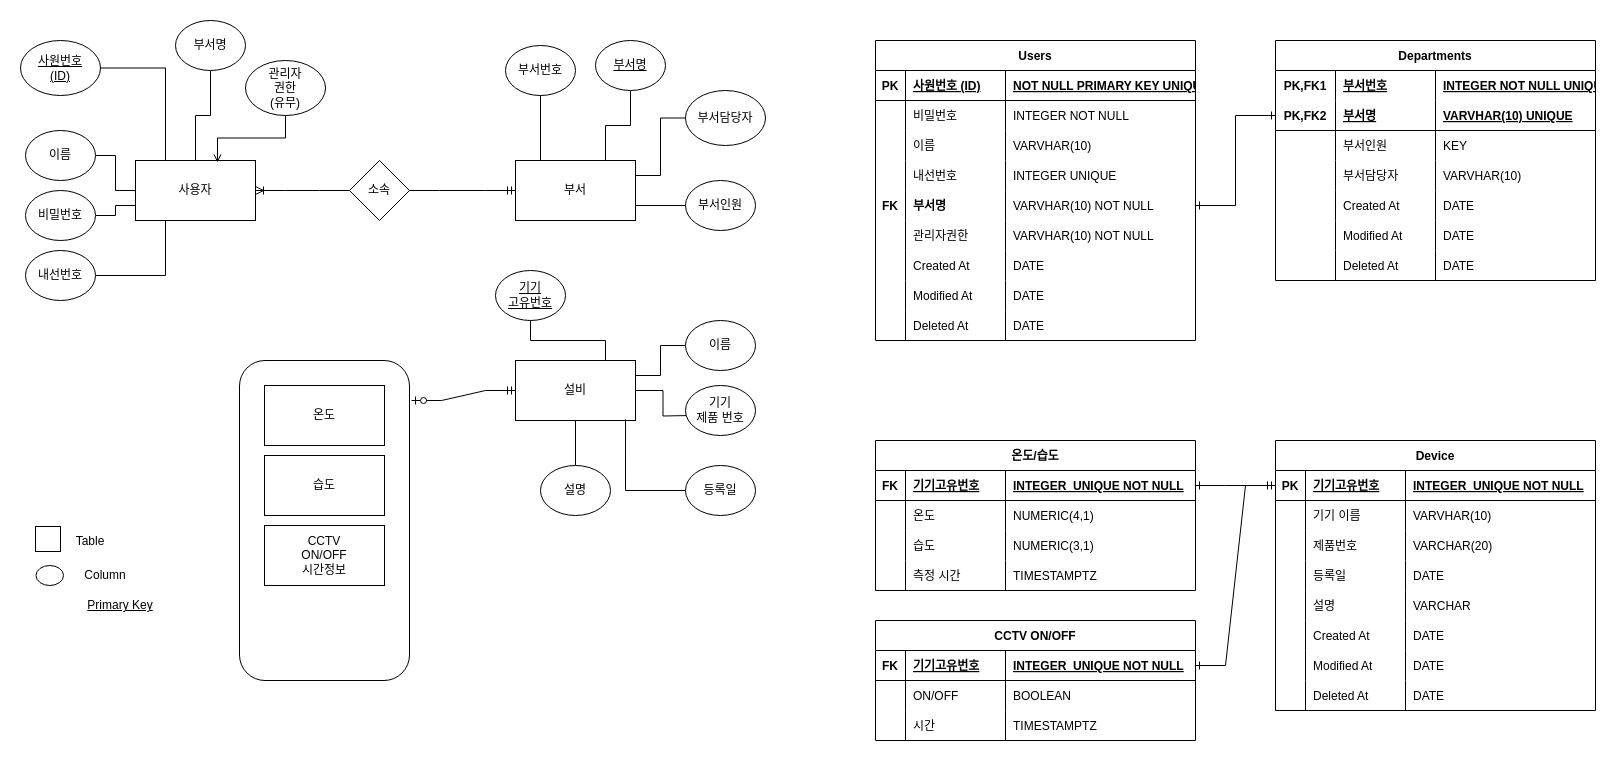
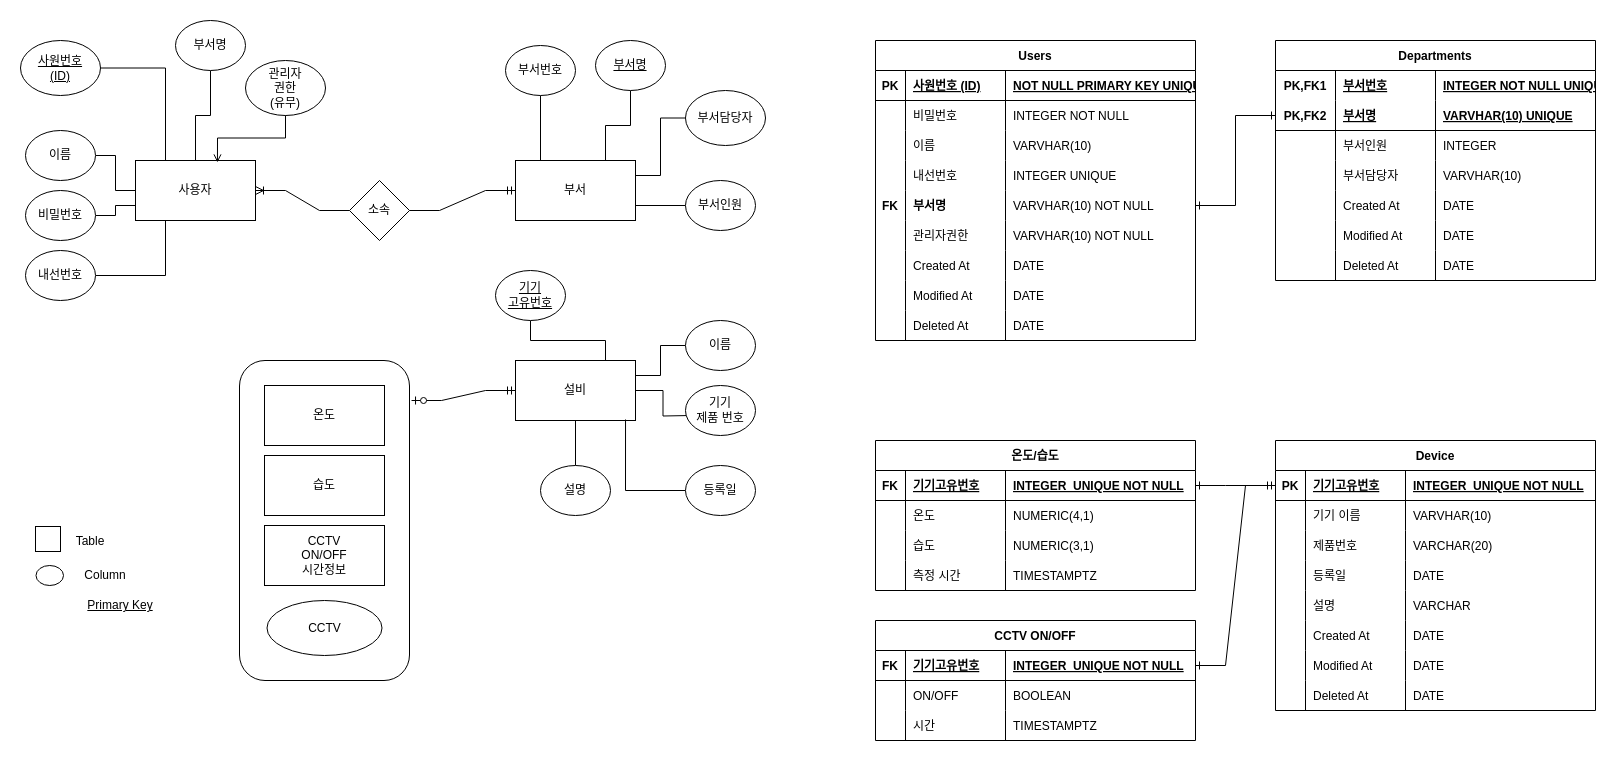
(1453, 146) -> (1467, 146)
(380, 191) -> (380, 211)
none -> (325, 628)
